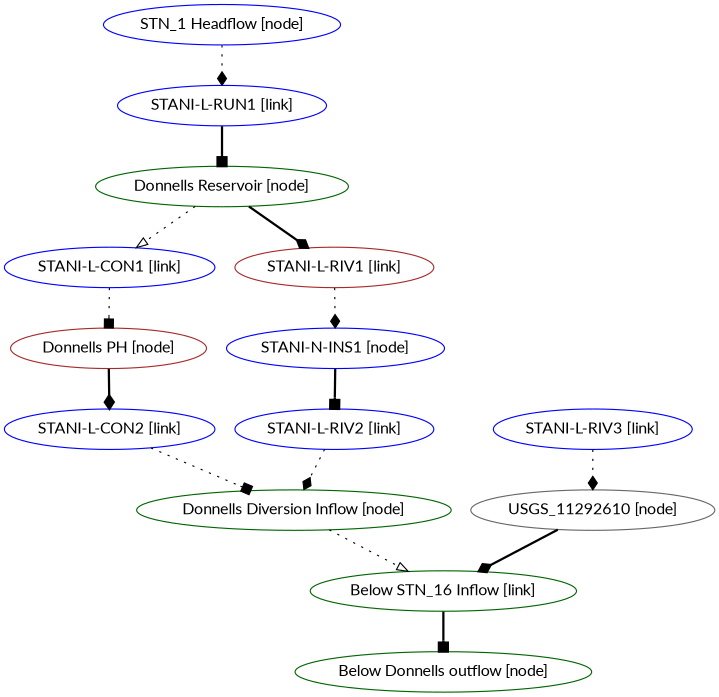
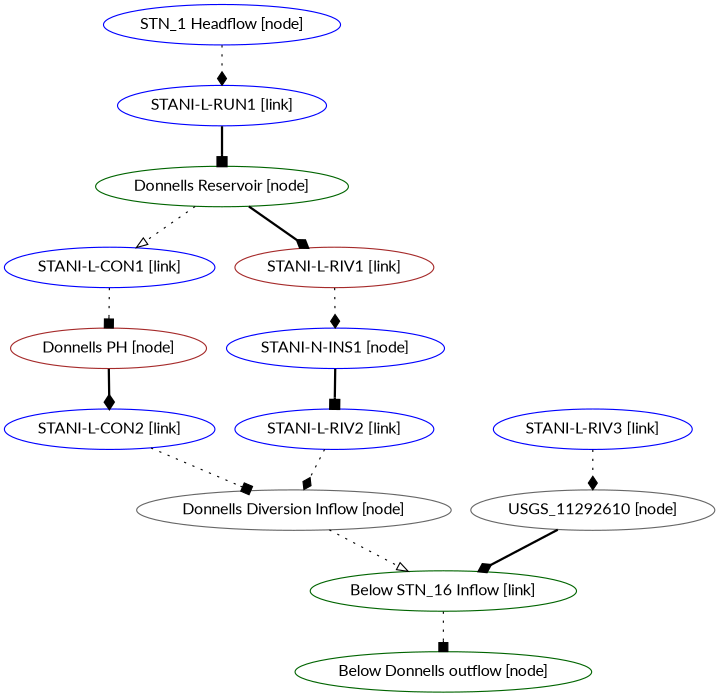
(294, 510) -> (294, 510)
(443, 626) -> (443, 626)
